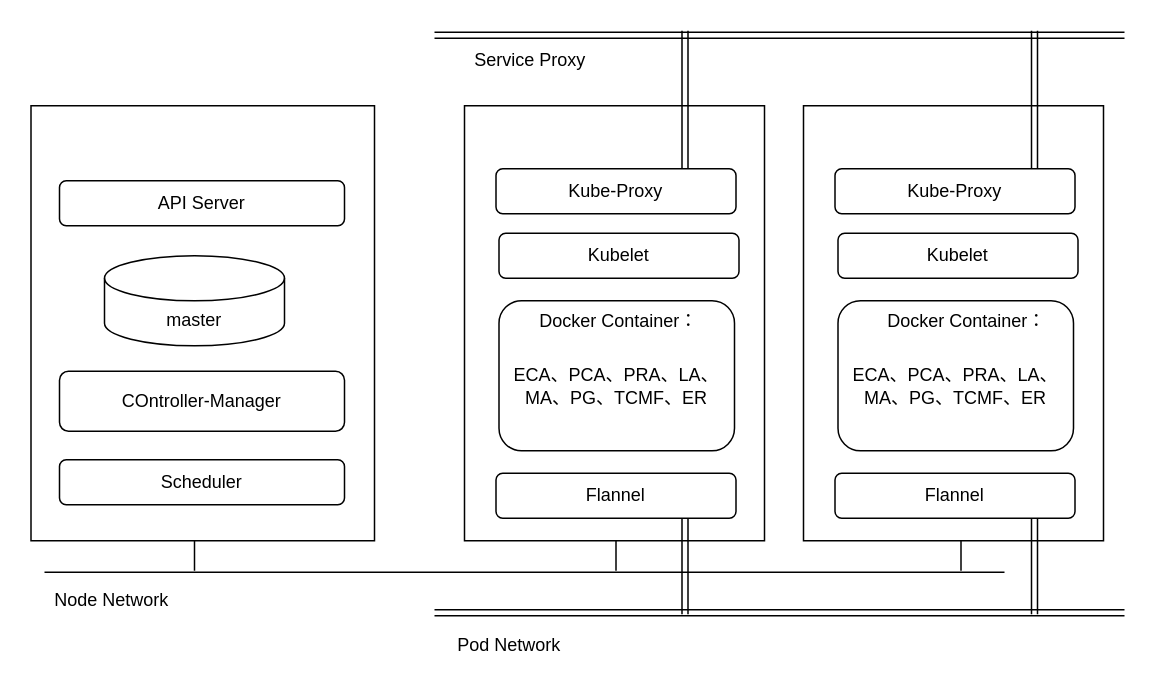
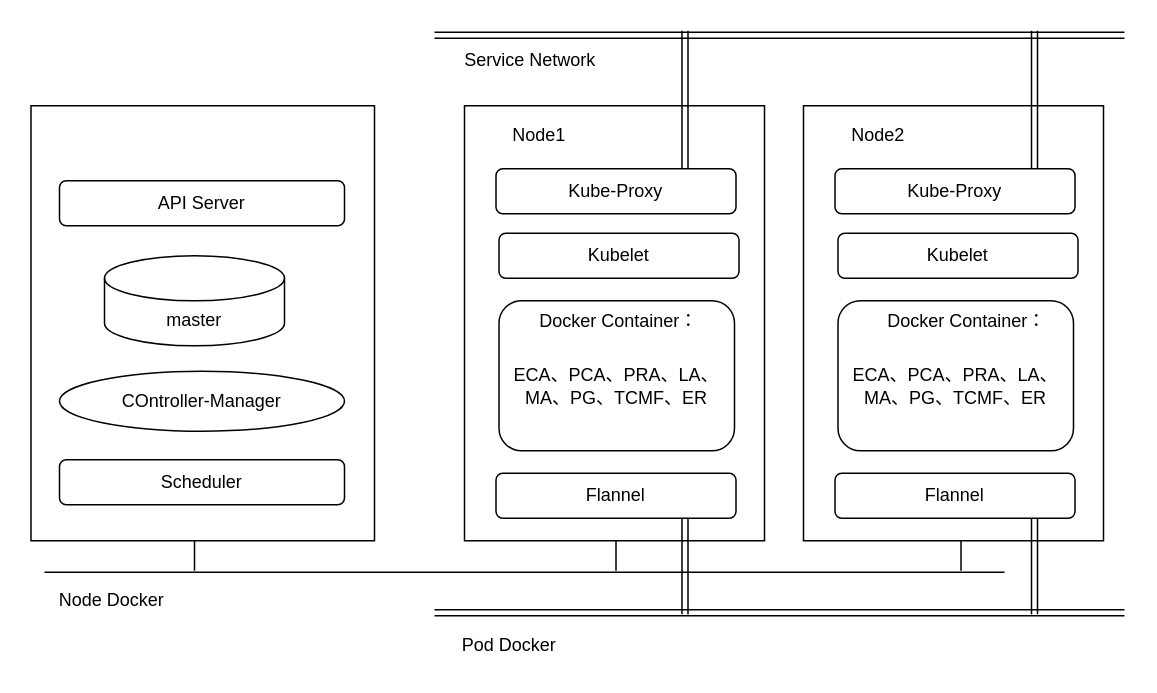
(530, 61) -> (530, 61)
none -> (539, 136)
none -> (878, 136)
(202, 401) -> (202, 401)
(112, 601) -> (112, 601)
(509, 646) -> (509, 646)
